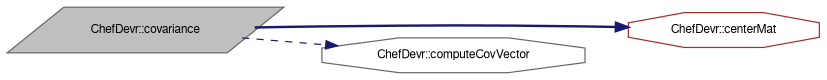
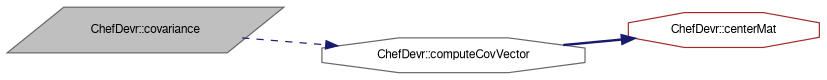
(435, 25) -> (592, 42)
